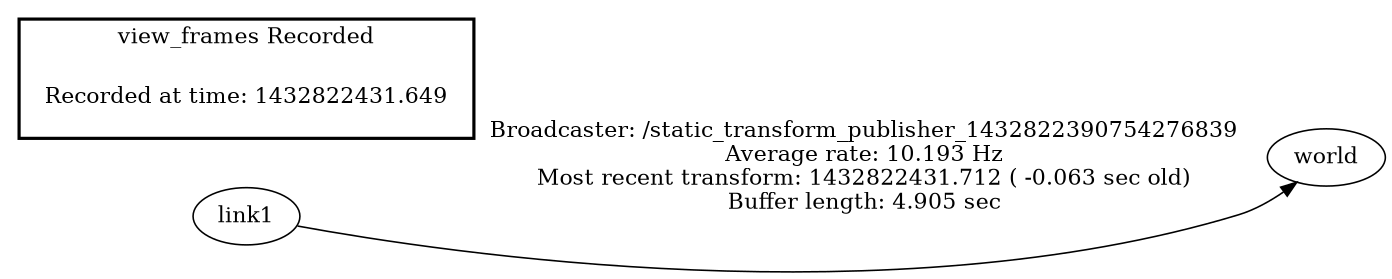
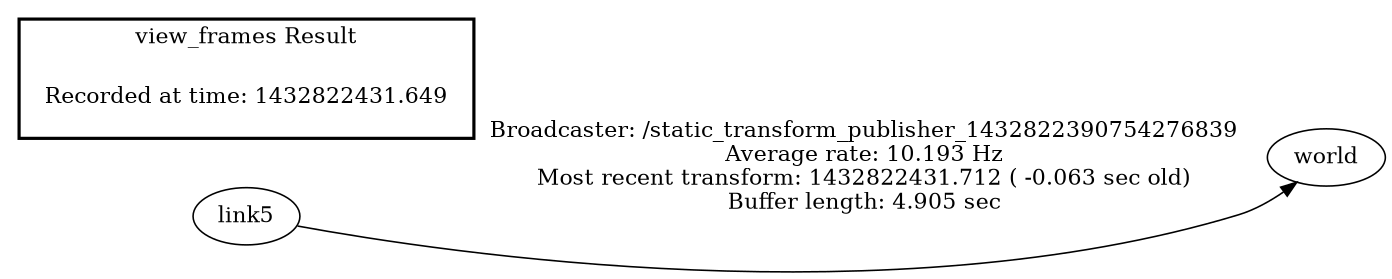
(246, 37) -> (246, 37)
(246, 216) -> (246, 216)
